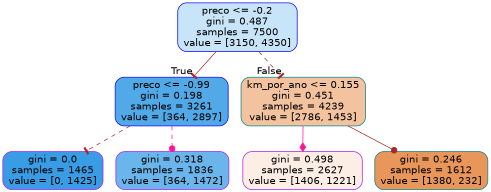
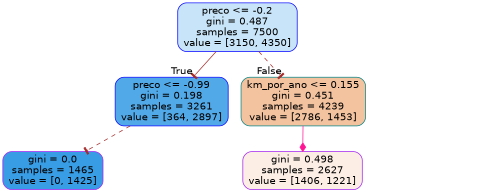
(172, 171) -> none
(431, 171) -> none
